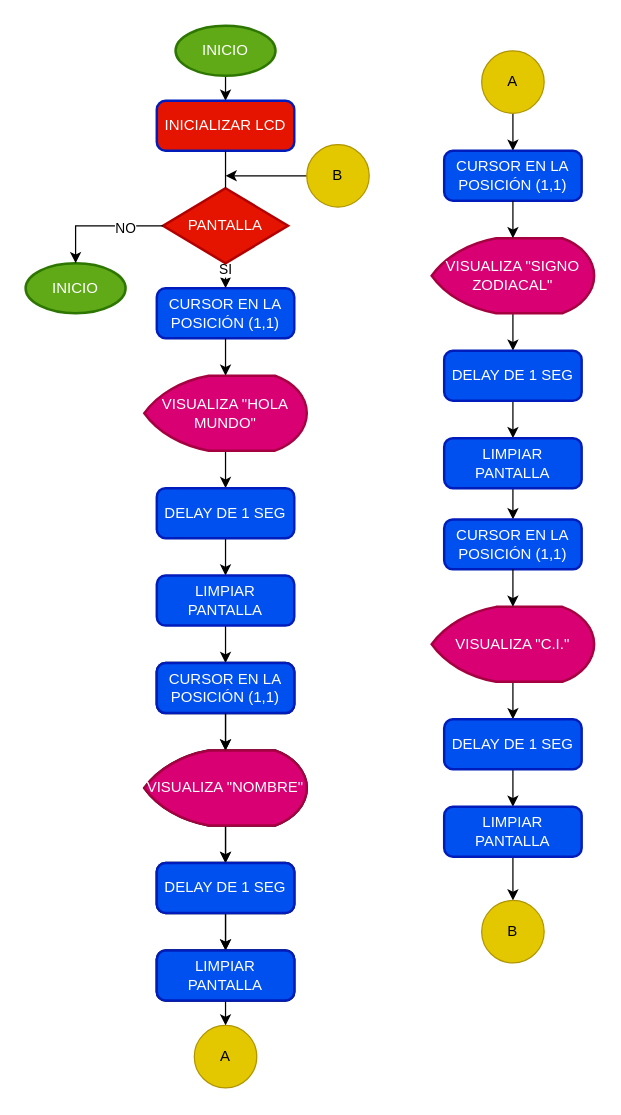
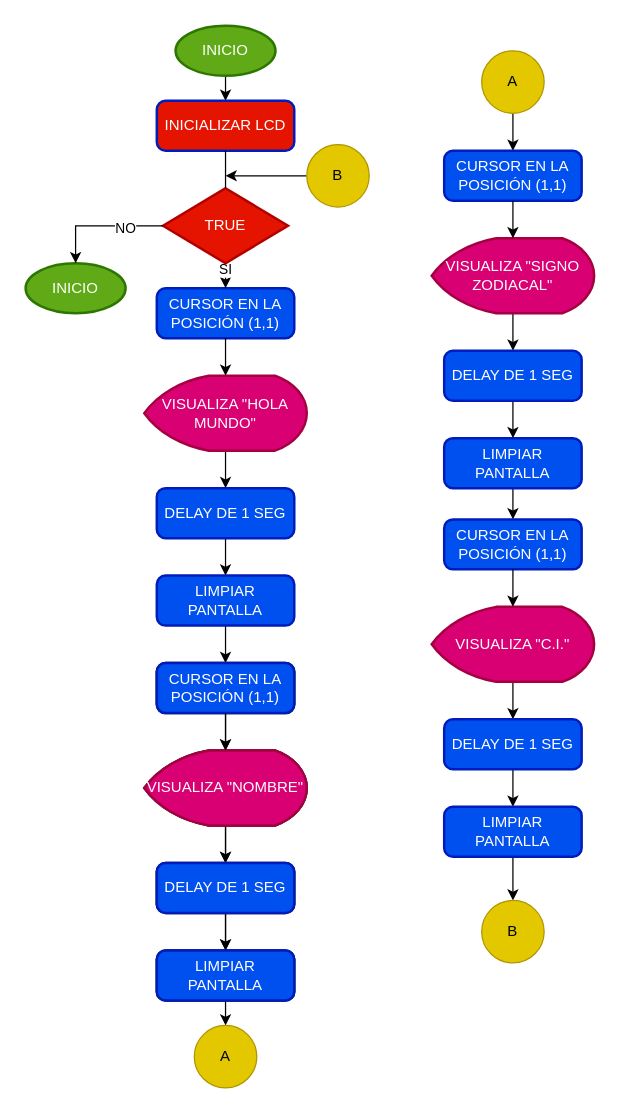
(226, 226) -> (226, 226)
